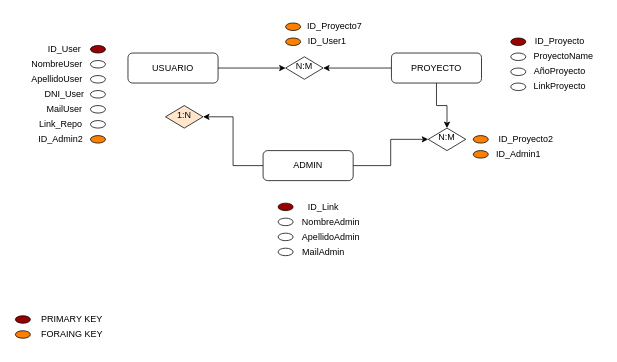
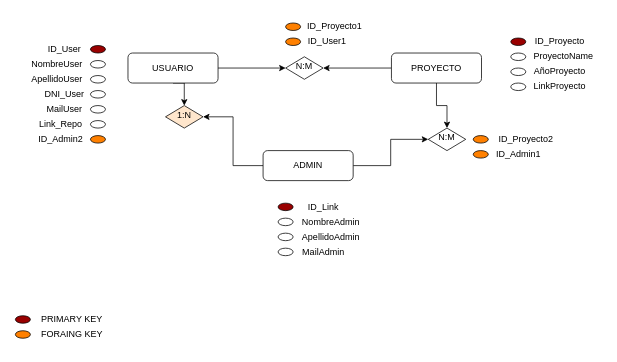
(335, 27) -> (335, 27)
none -> (184, 90)
